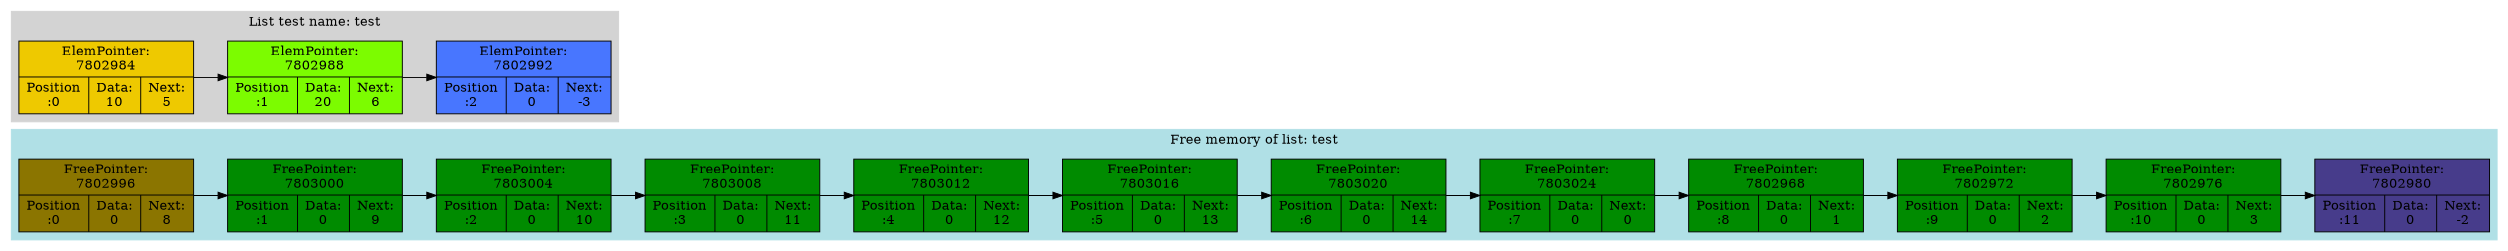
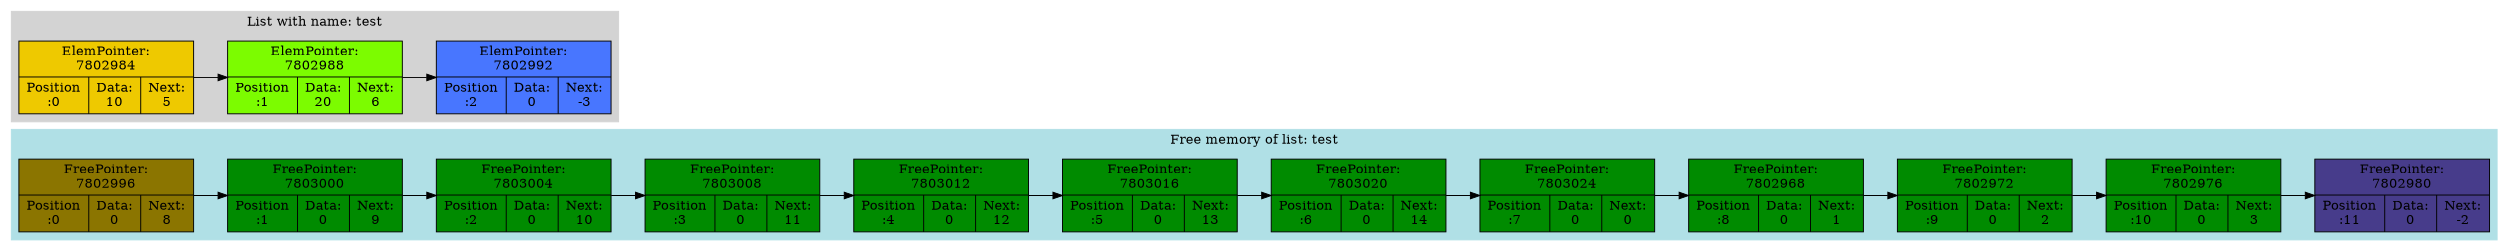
(315, 22) -> (315, 22)
